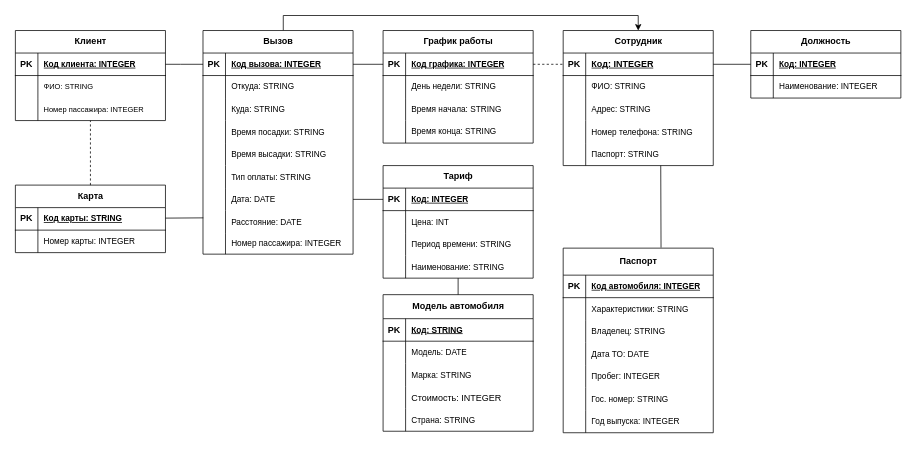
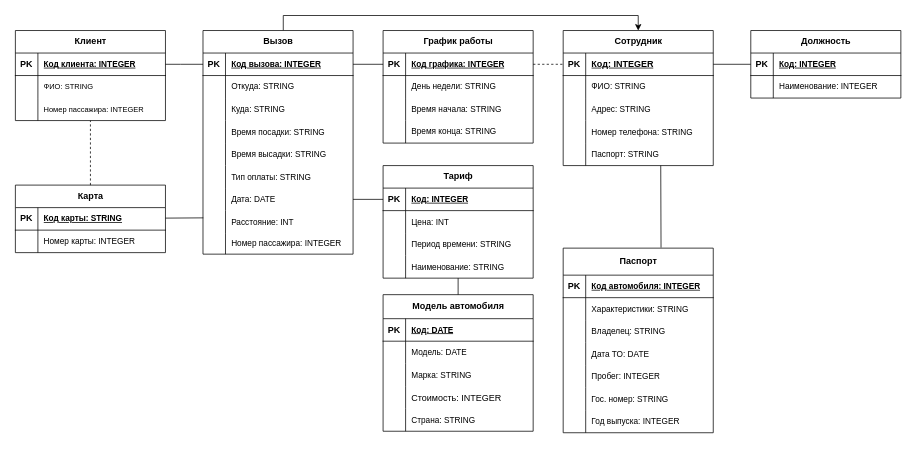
(266, 222) -> (264, 222)
(437, 330) -> (432, 330)
